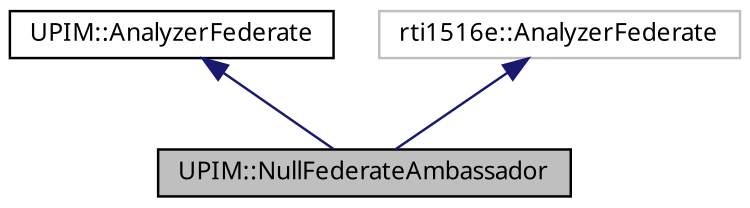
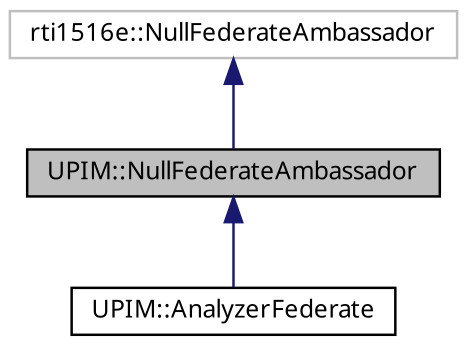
(560, 35) -> (233, 35)
(278, 111) -> (233, 255)
